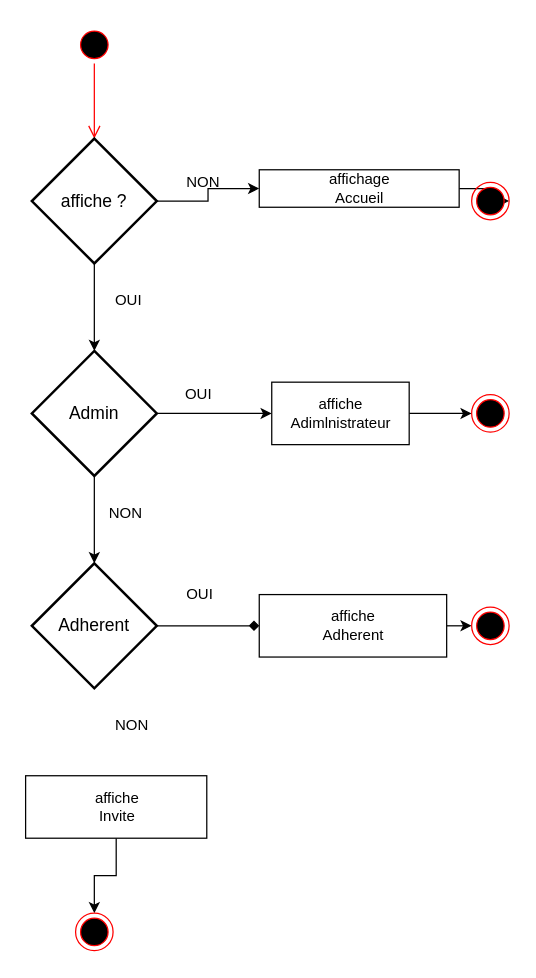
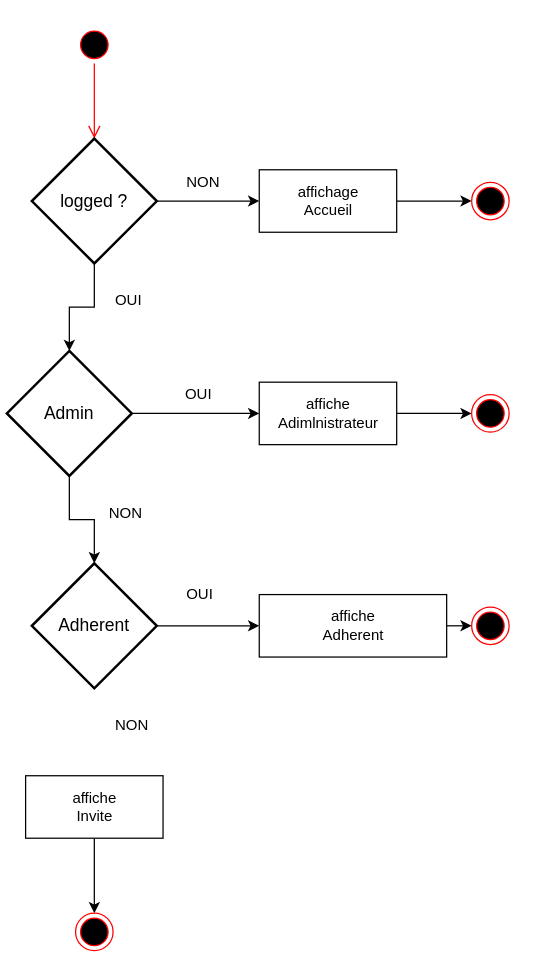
(359, 188) -> (328, 201)
(94, 201) -> (94, 201)
(94, 413) -> (69, 413)
(341, 413) -> (328, 413)
(248, 626) -> (249, 626)
(116, 807) -> (94, 807)
